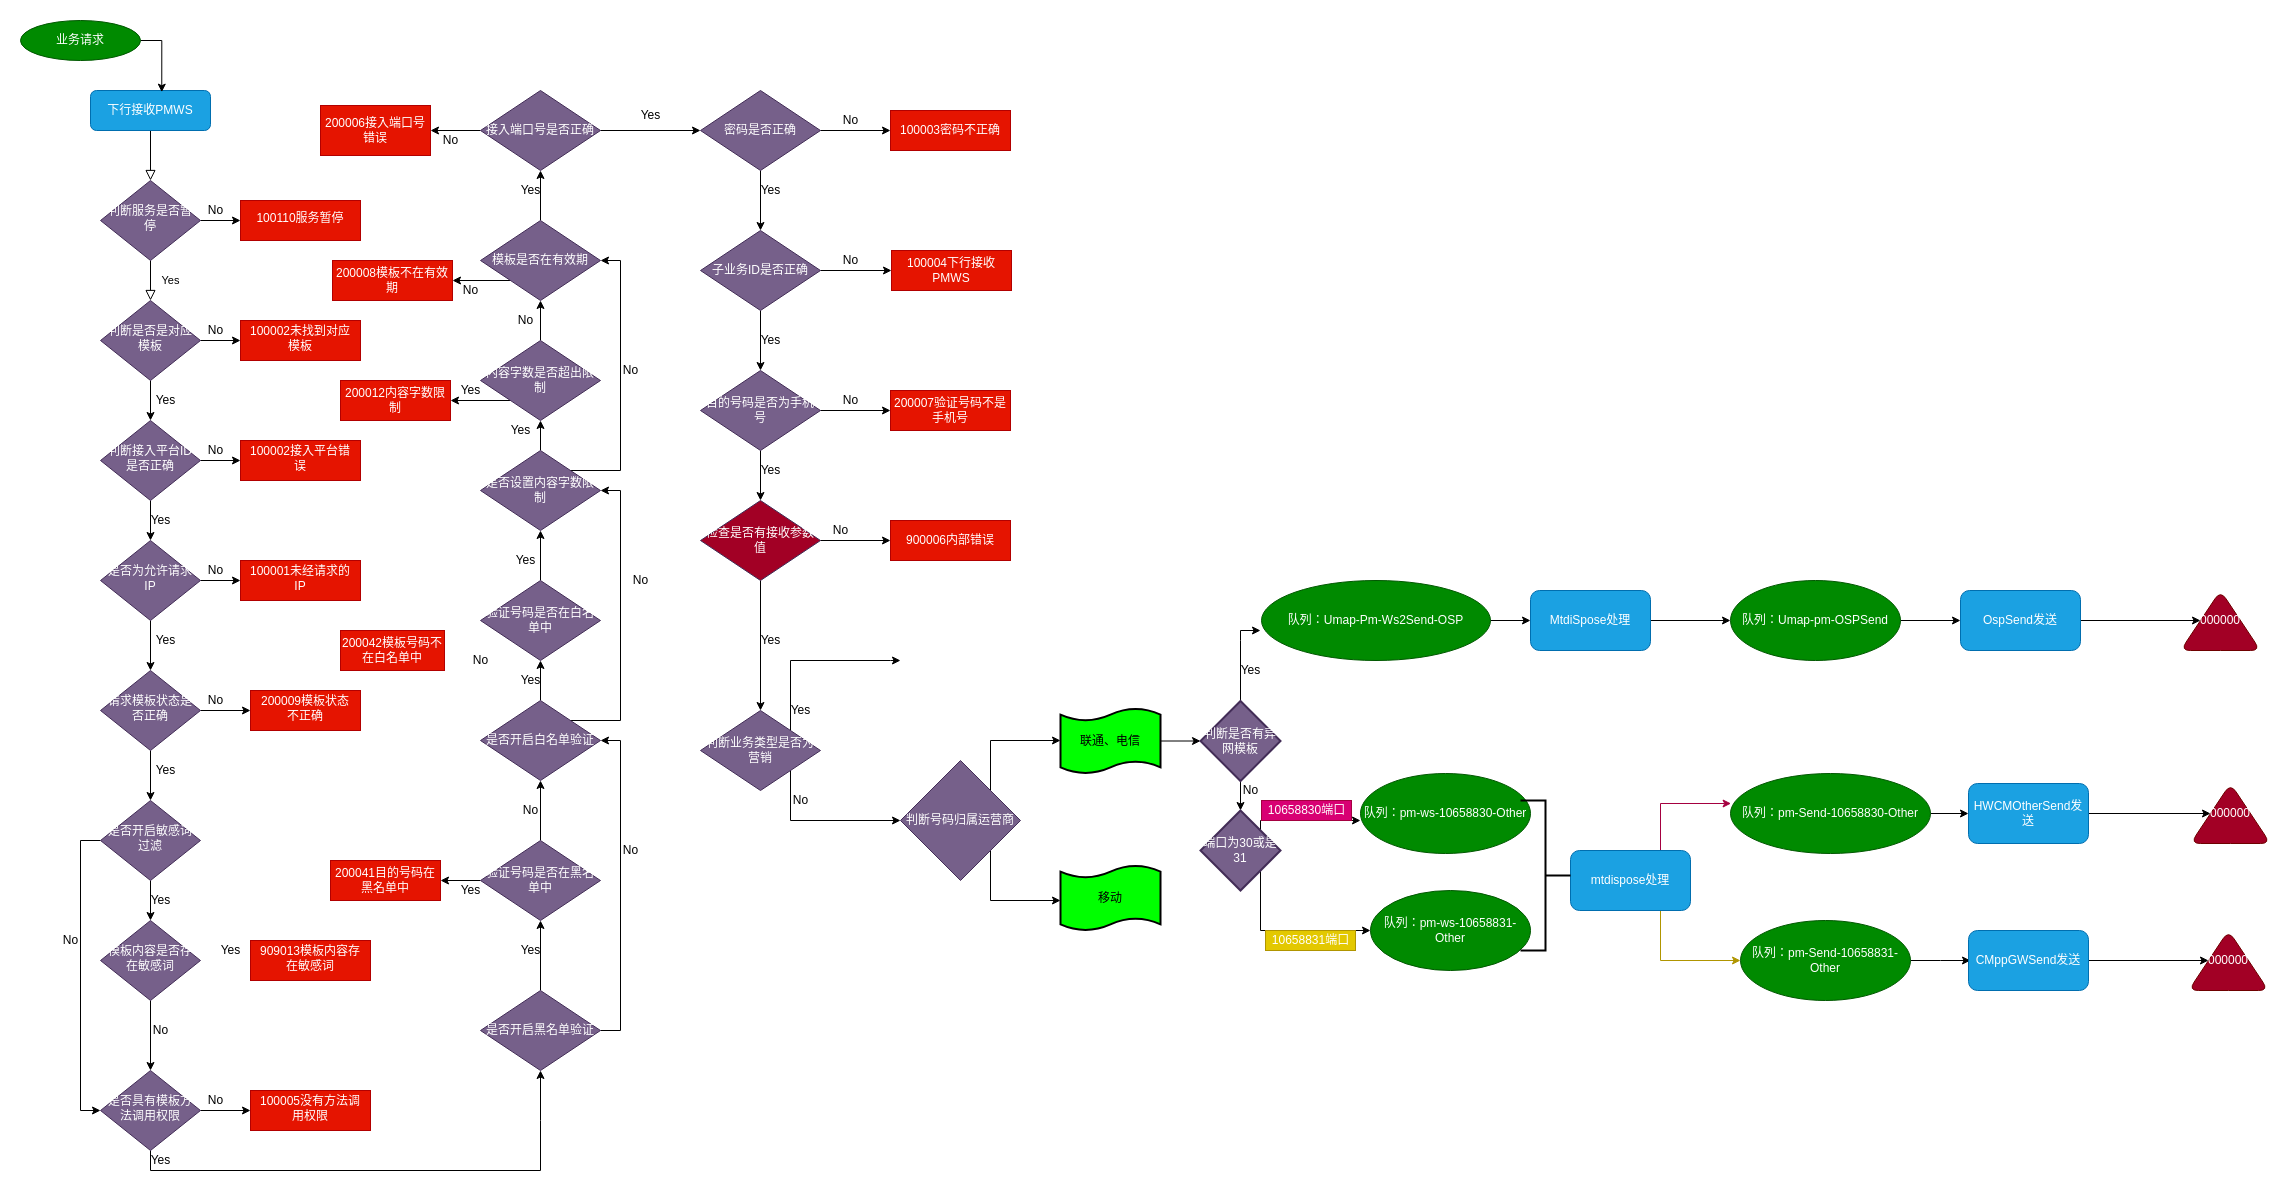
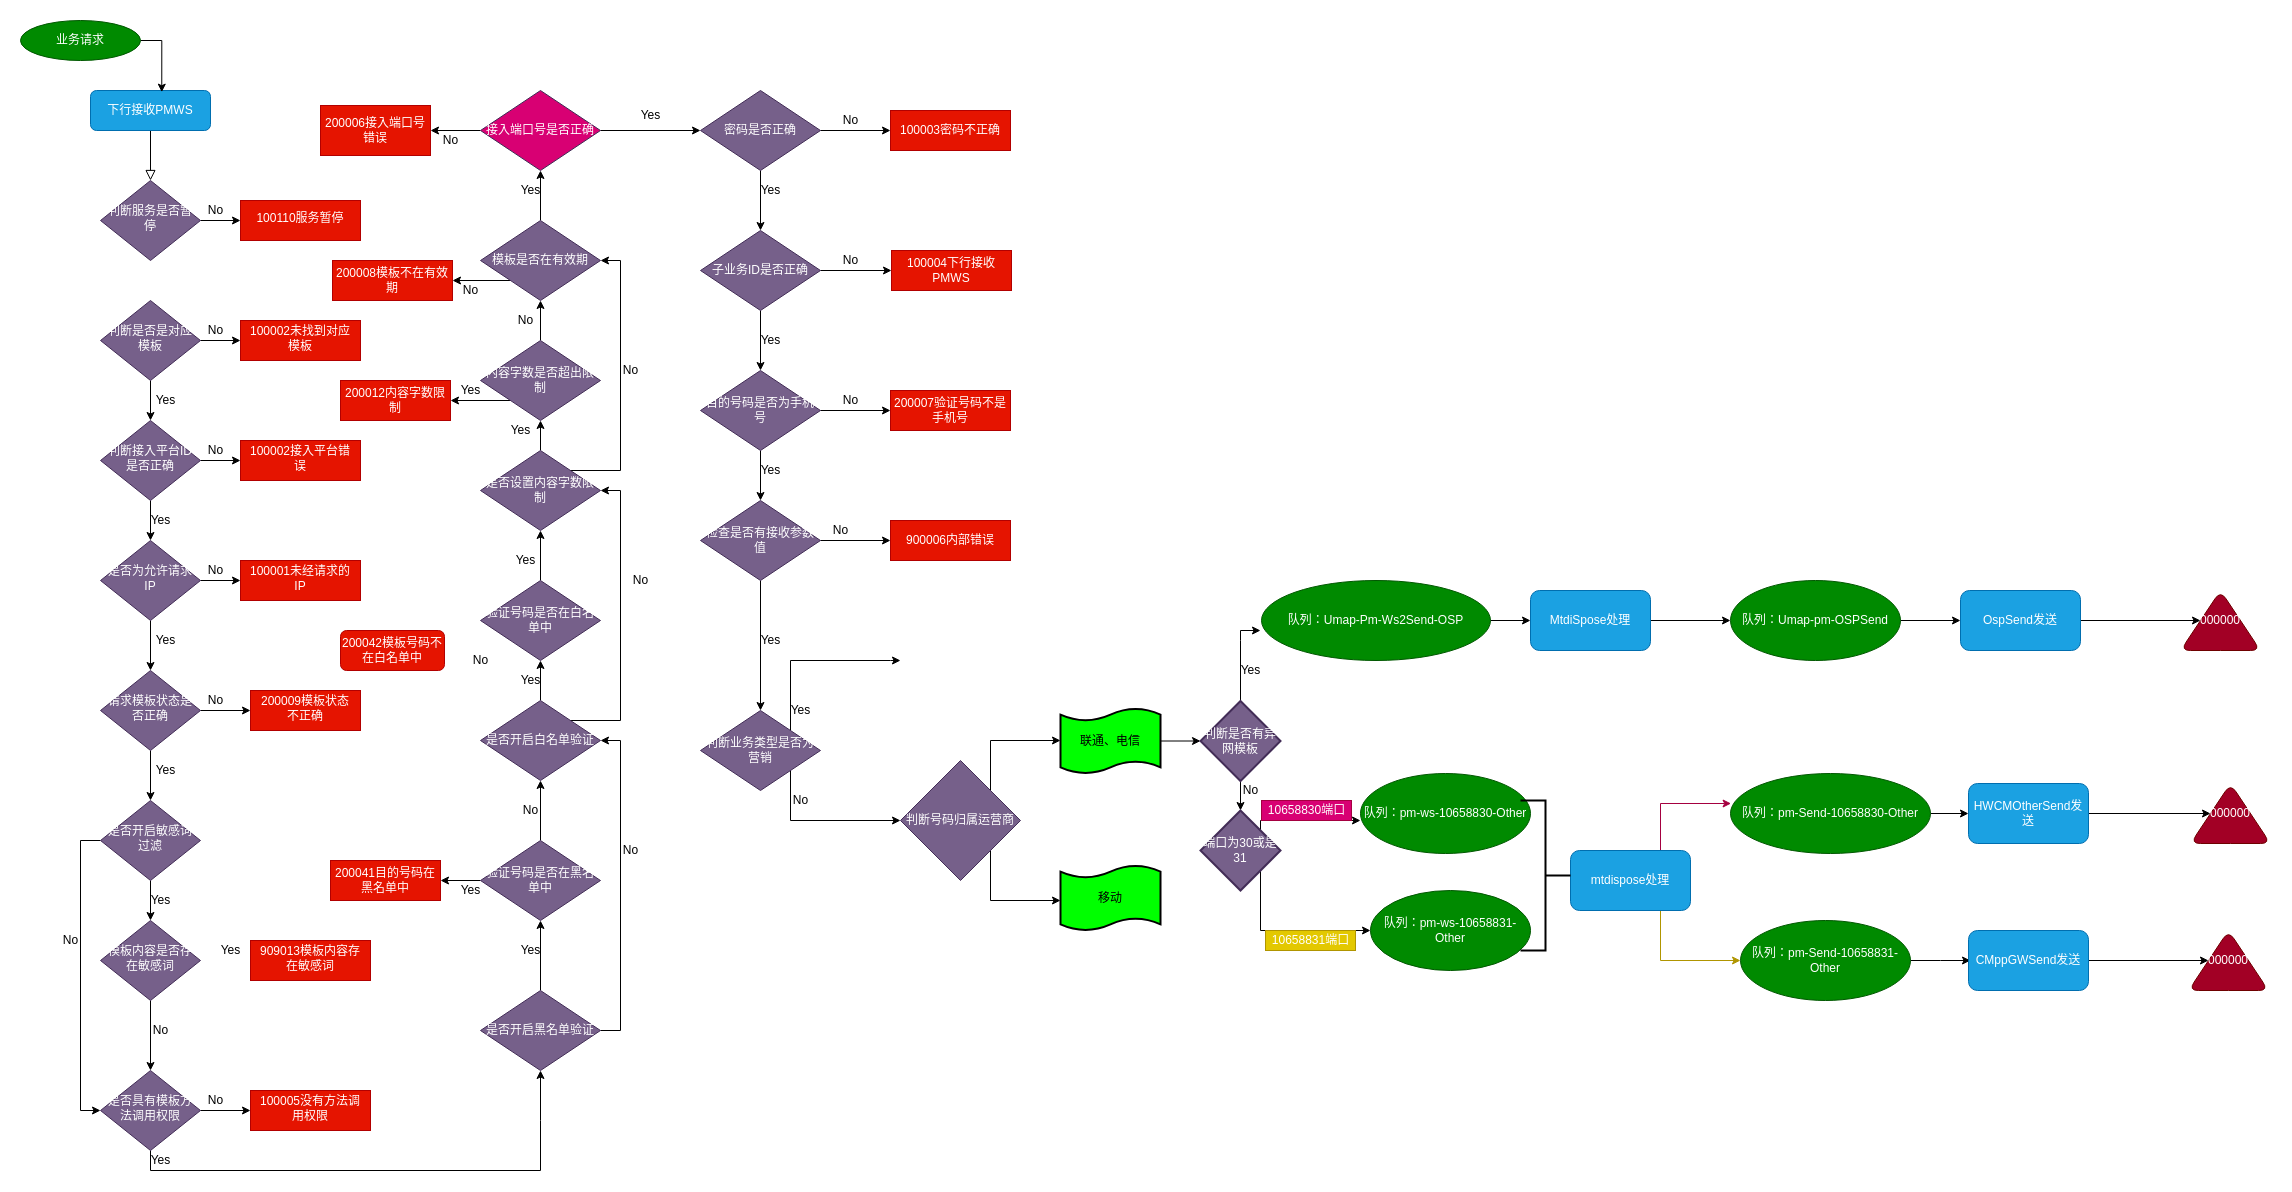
(541, 131) -> (541, 131)
(151, 275) -> none
(761, 541) -> (761, 541)
(393, 651) -> (393, 651)
